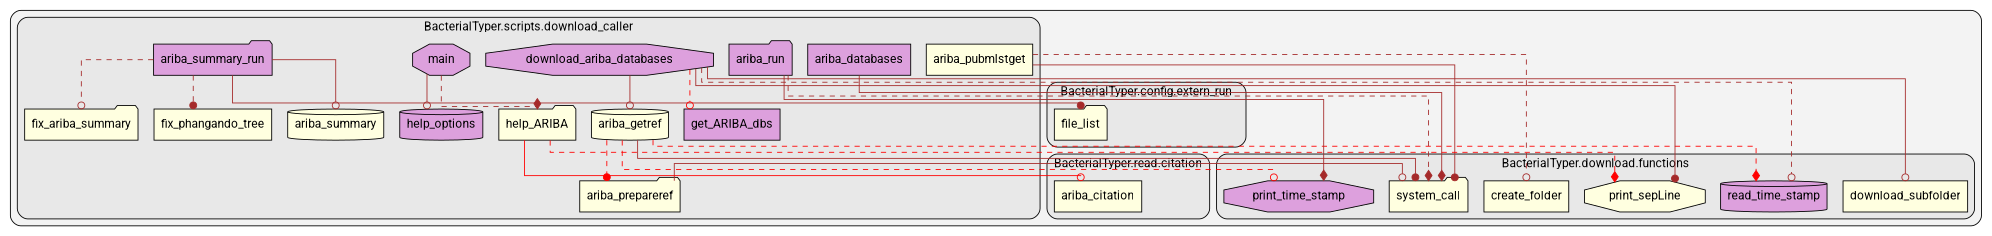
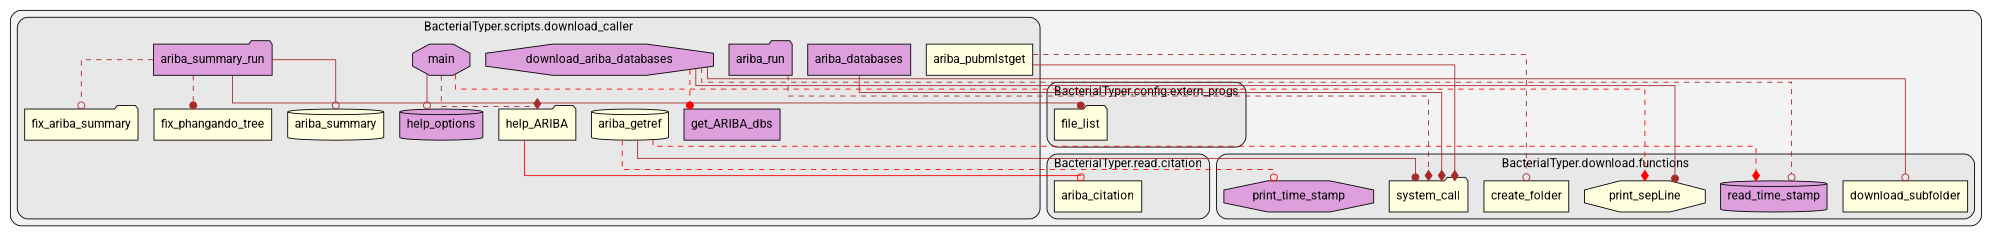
(1298, 65) -> (1298, 65)
(690, 86) -> (690, 83)
(630, 89) -> none
(1146, 92) -> (1146, 92)
(1077, 100) -> none
(1031, 152) -> (1083, 89)
(630, 196) -> none
